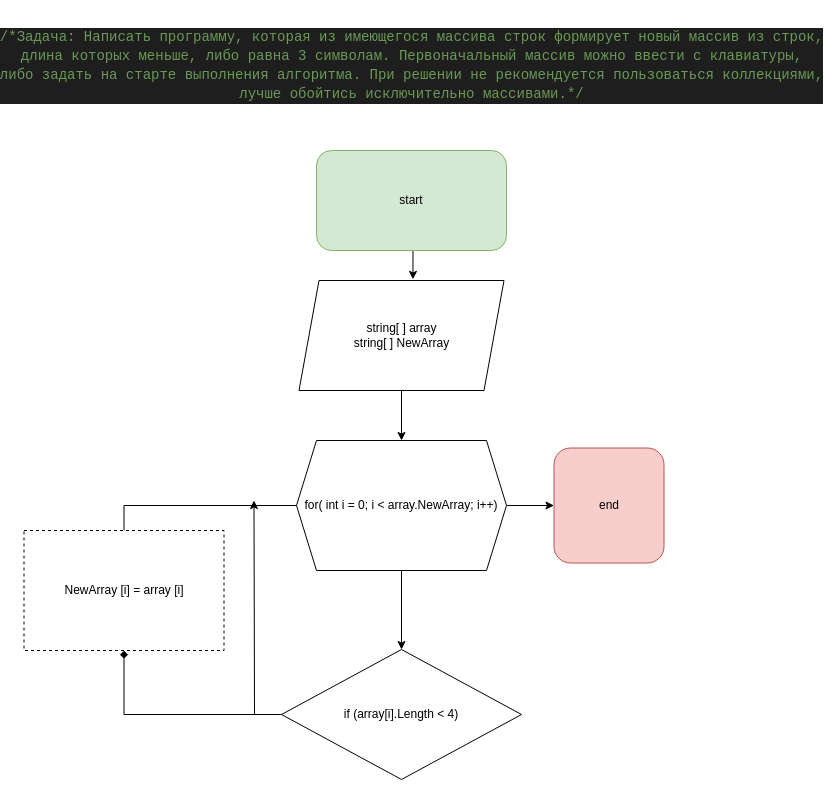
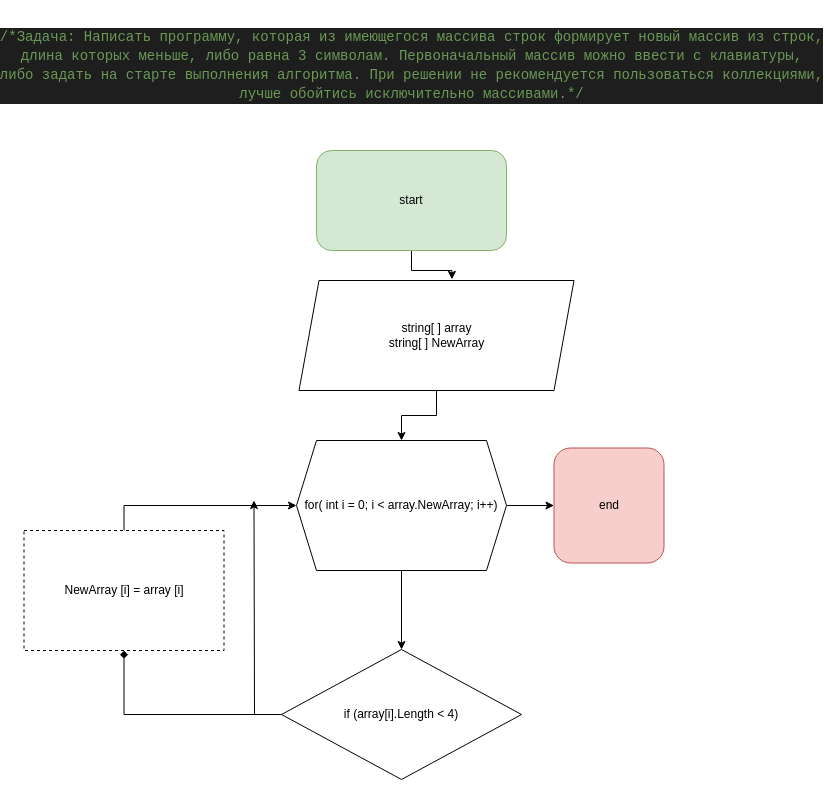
(402, 336) -> (437, 336)
(290, 506) -> (288, 506)
